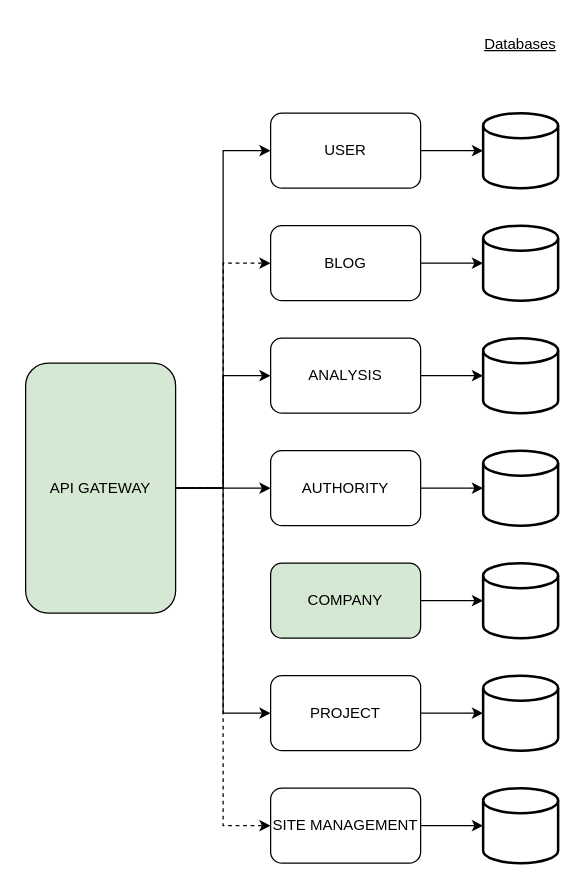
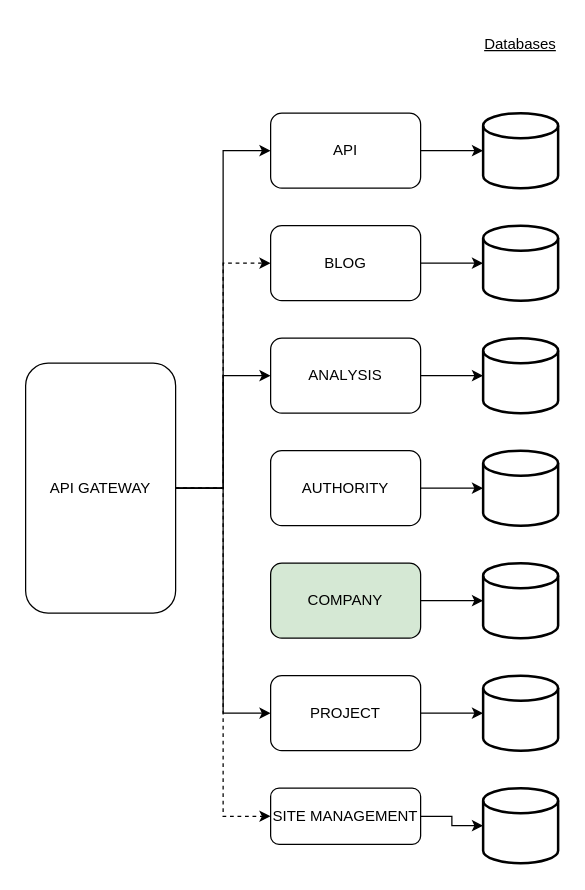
(346, 151) -> (346, 151)
(101, 488) -> (101, 488)
(244, 488) -> none
(346, 826) -> (346, 816)
